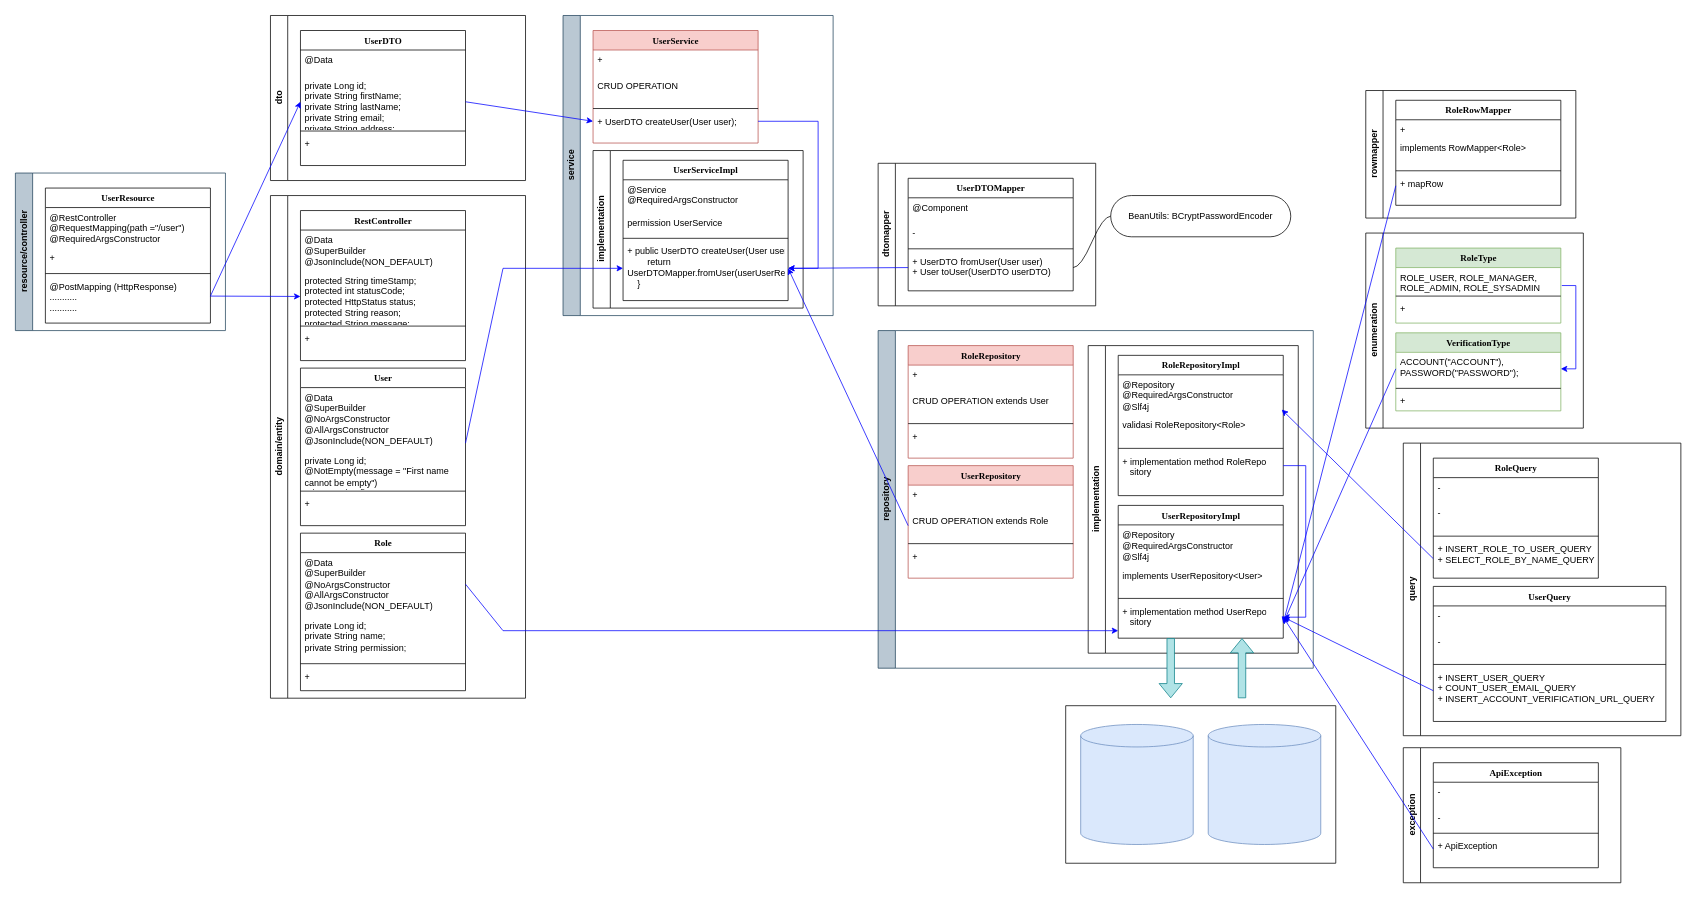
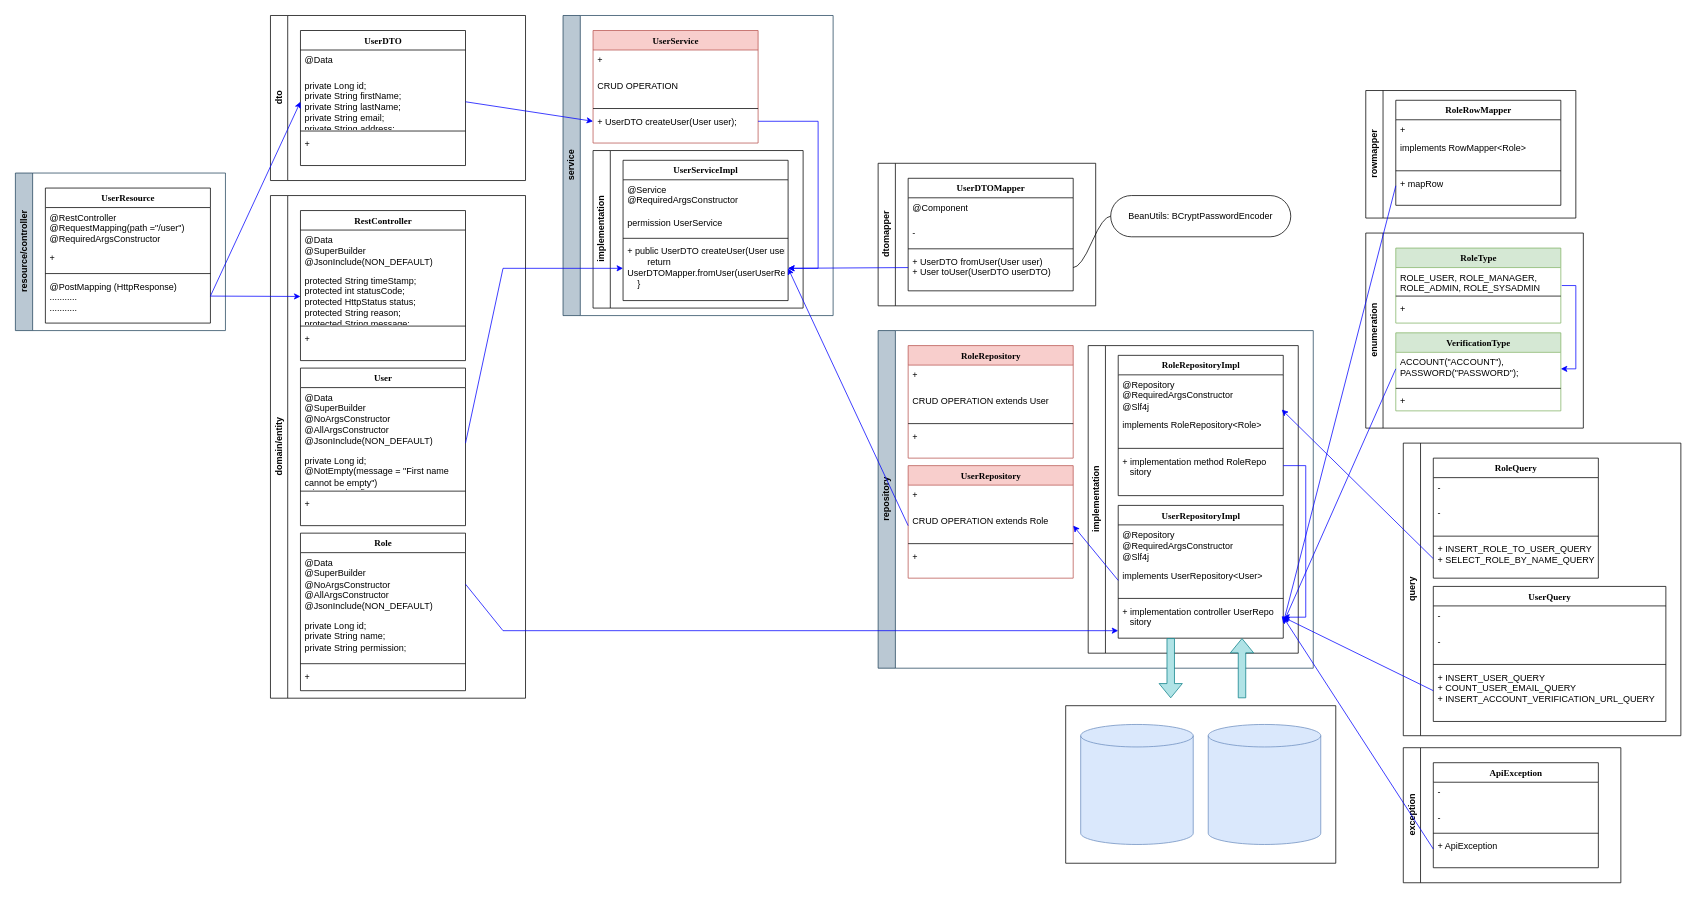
(1187, 426) -> (1193, 426)
none -> (1097, 555)
(1196, 617) -> (1201, 623)
